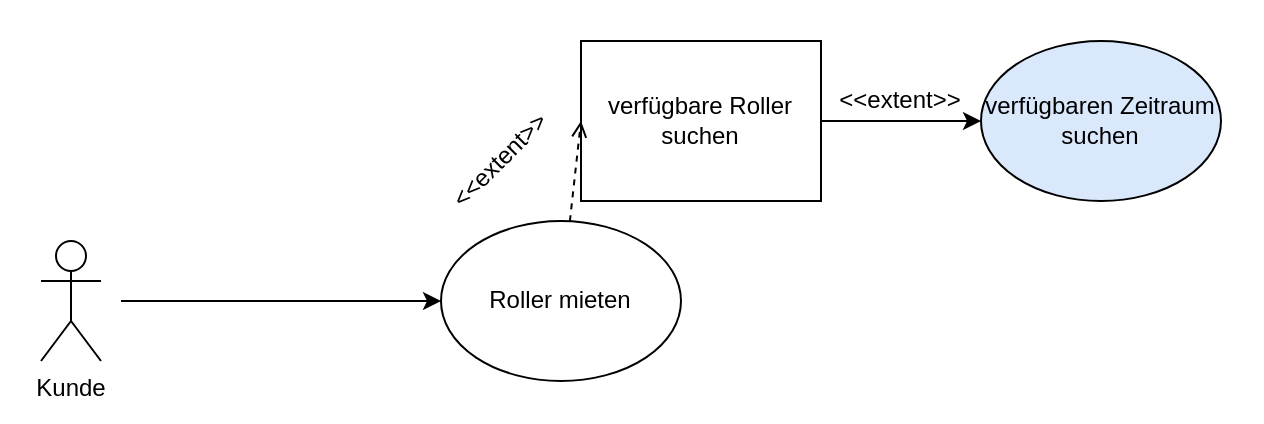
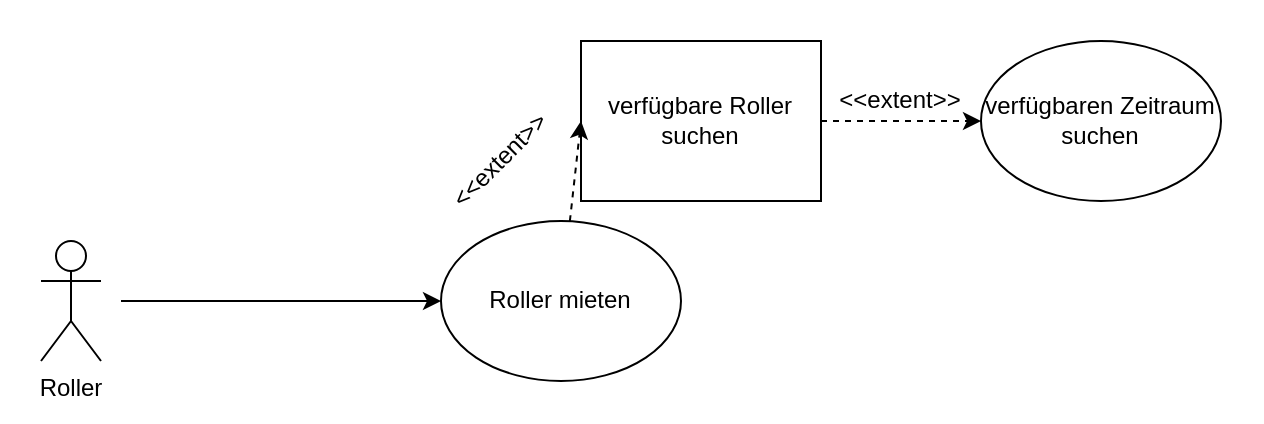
(894, 121) -> (894, 121)
(1101, 121) -> (1101, 121)
(580, 131) -> (579, 135)
(72, 389) -> (72, 389)
